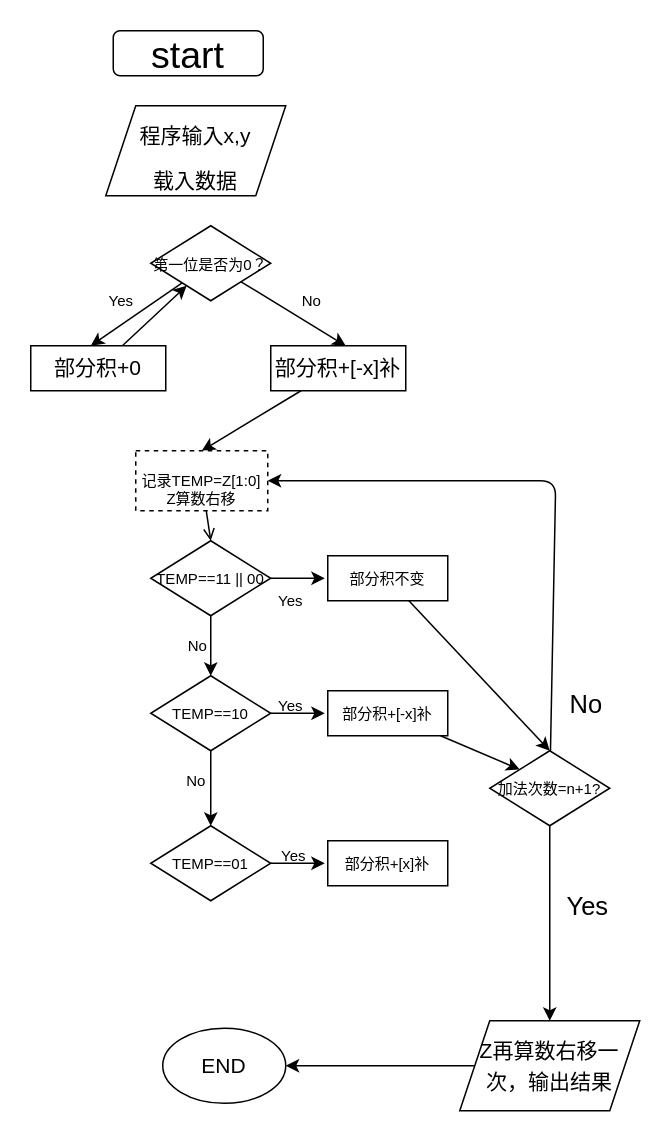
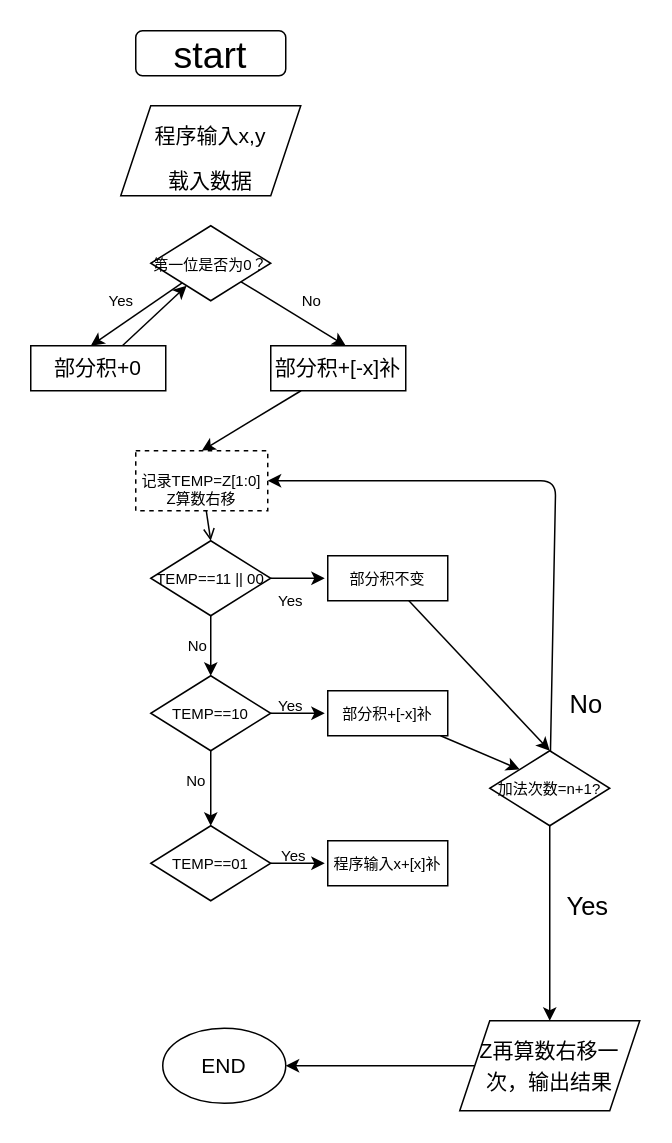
(188, 53) -> (211, 53)
(196, 151) -> (211, 151)
(388, 863) -> (388, 863)
